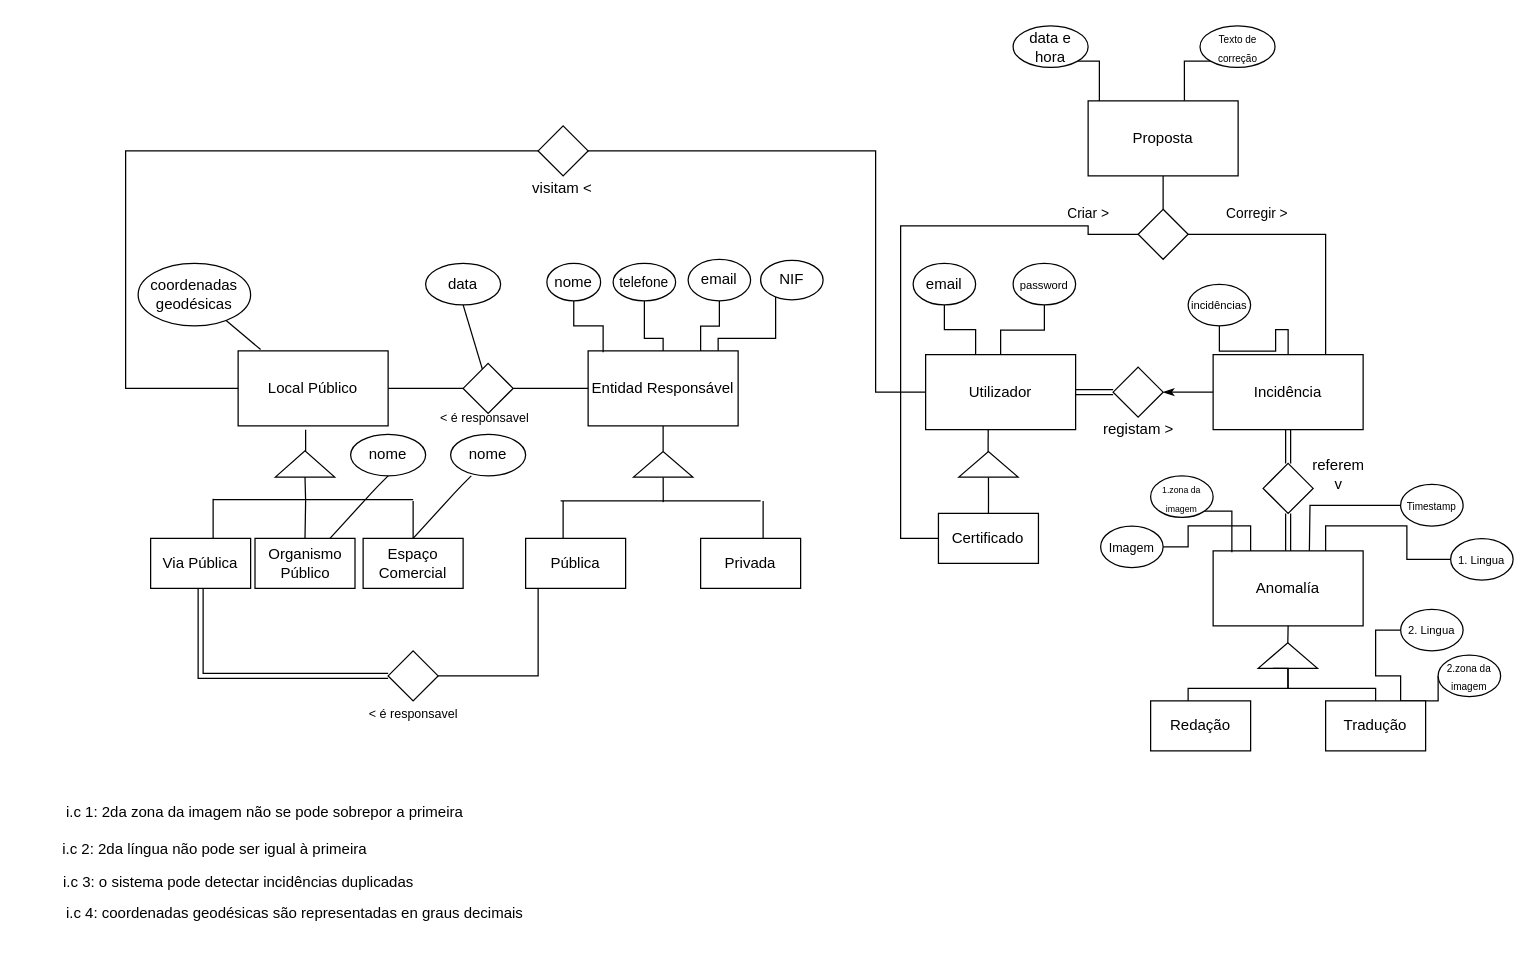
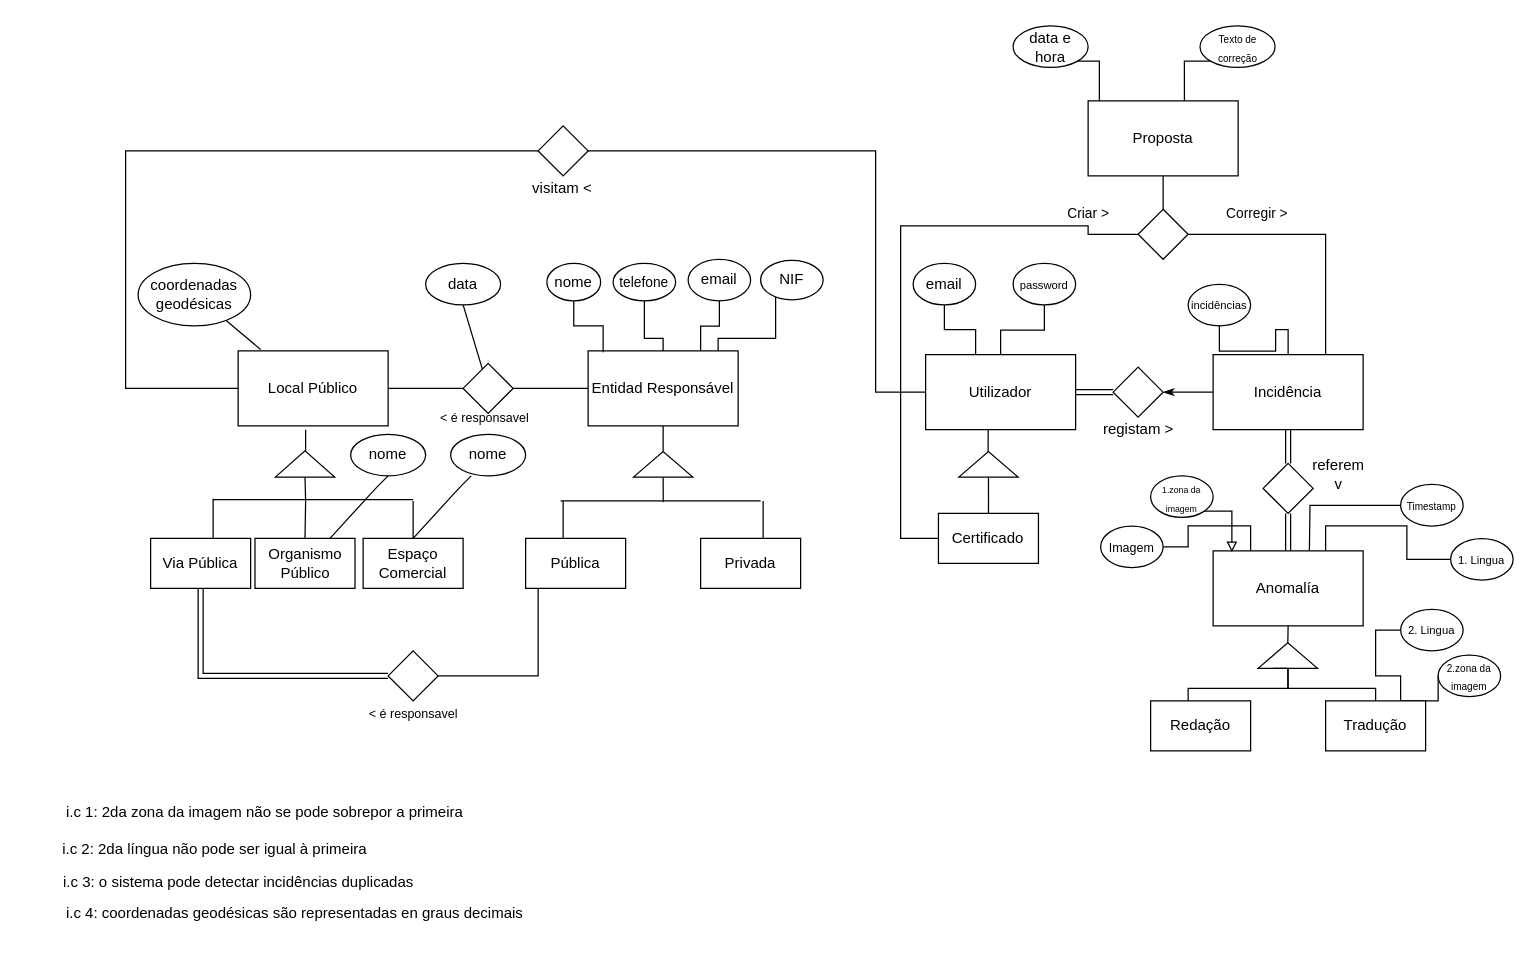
(1232, 544) -> (1232, 540)
